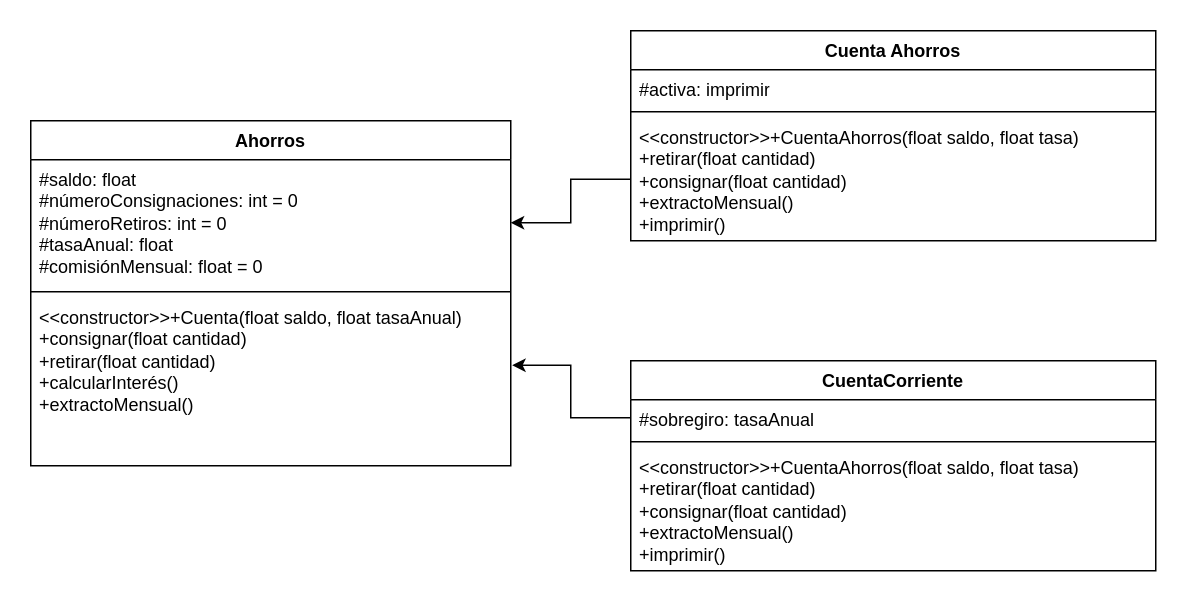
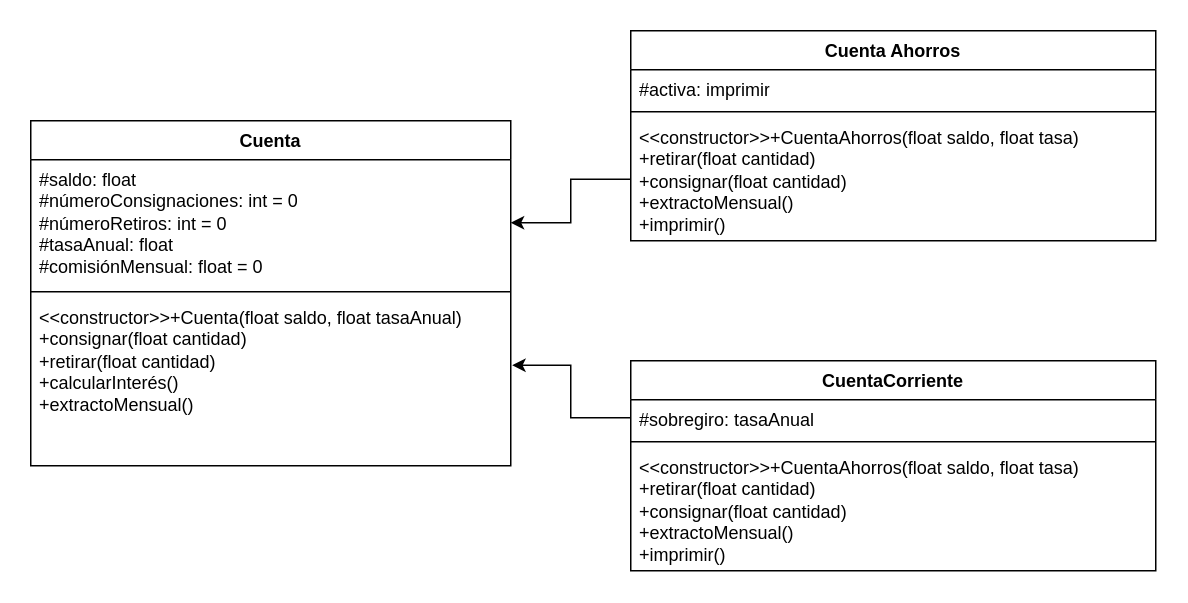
(271, 142) -> (271, 142)
